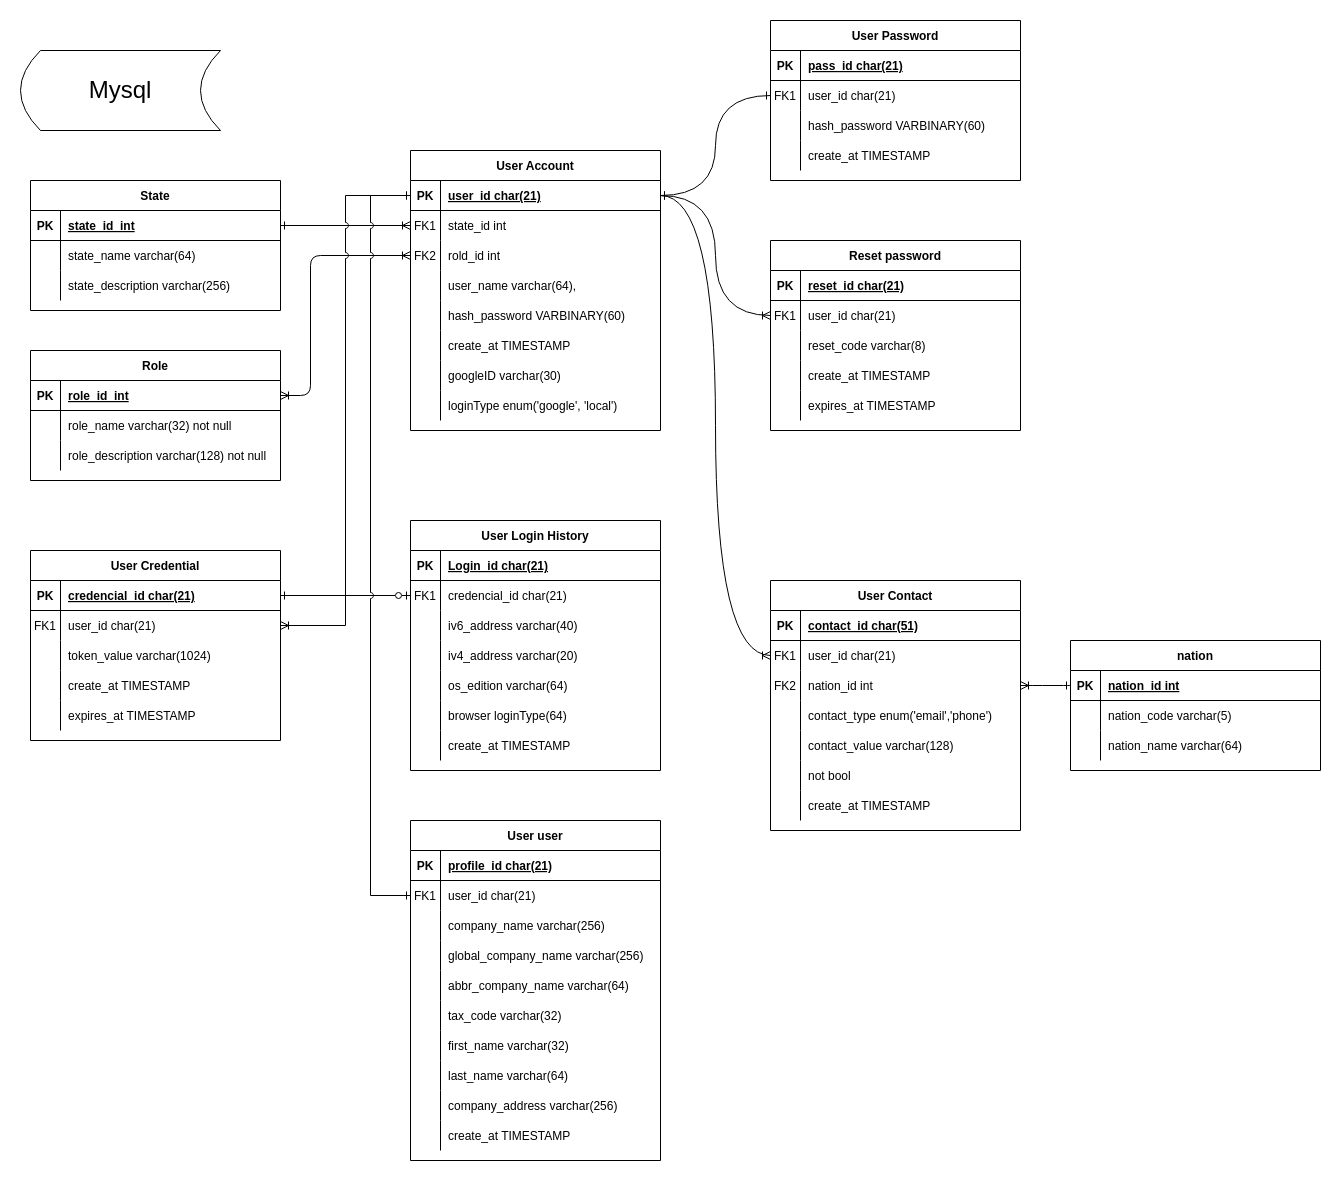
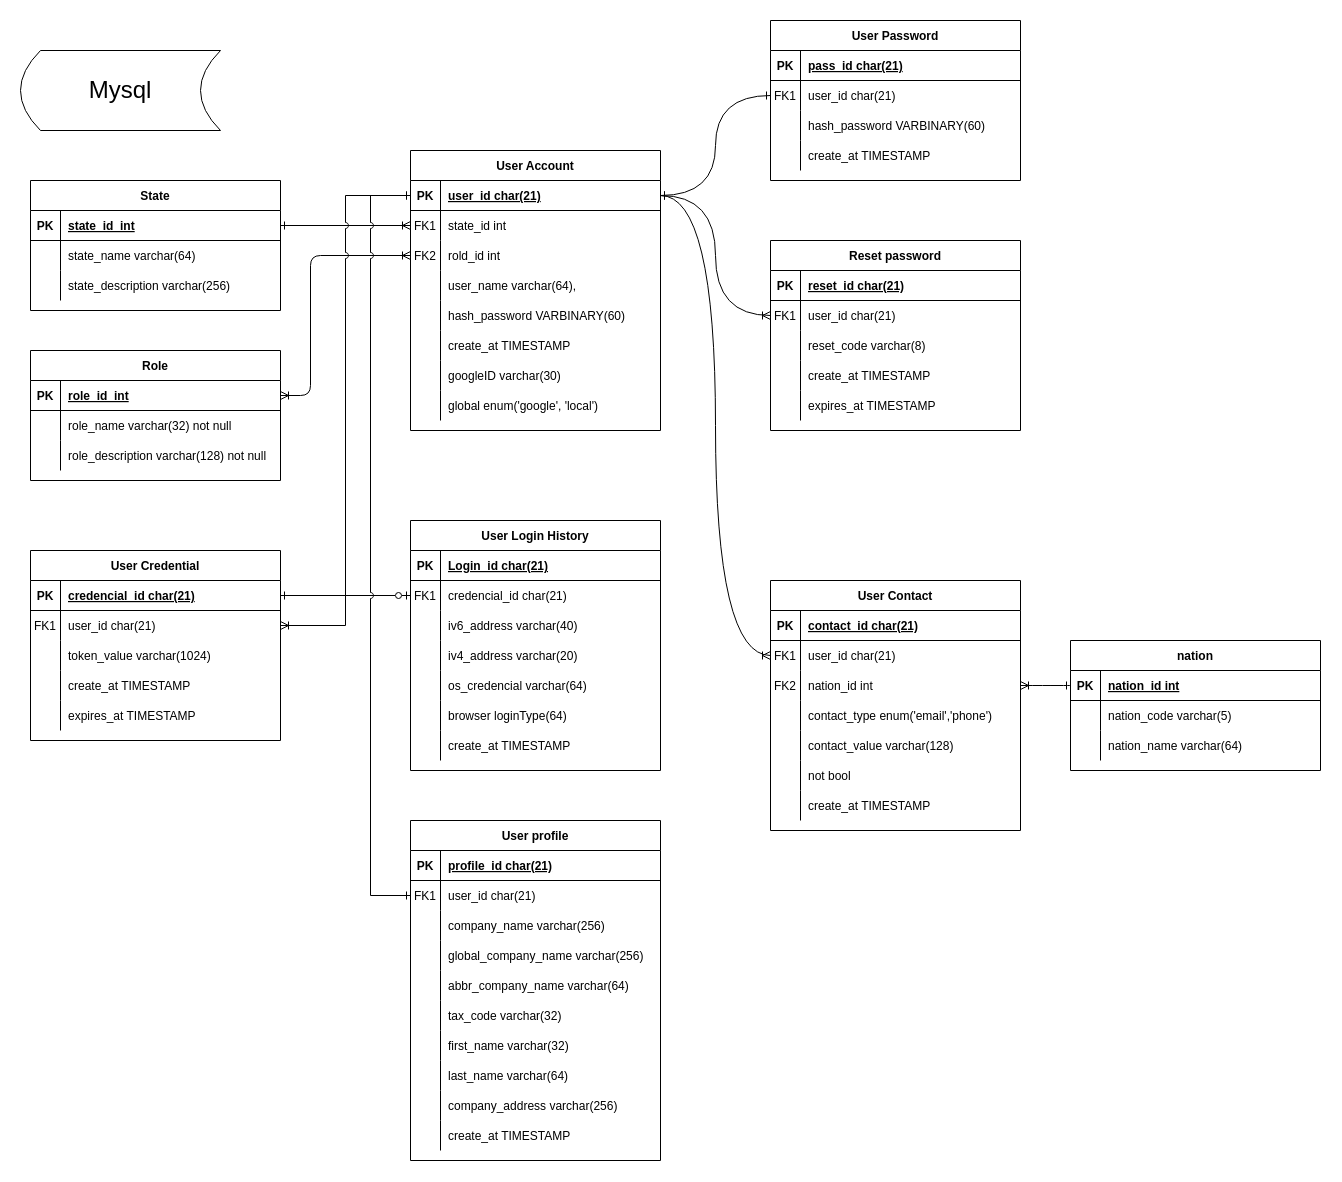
(540, 406) -> (530, 406)
(869, 626) -> (869, 626)
(517, 686) -> (527, 686)
(535, 836) -> (535, 836)
